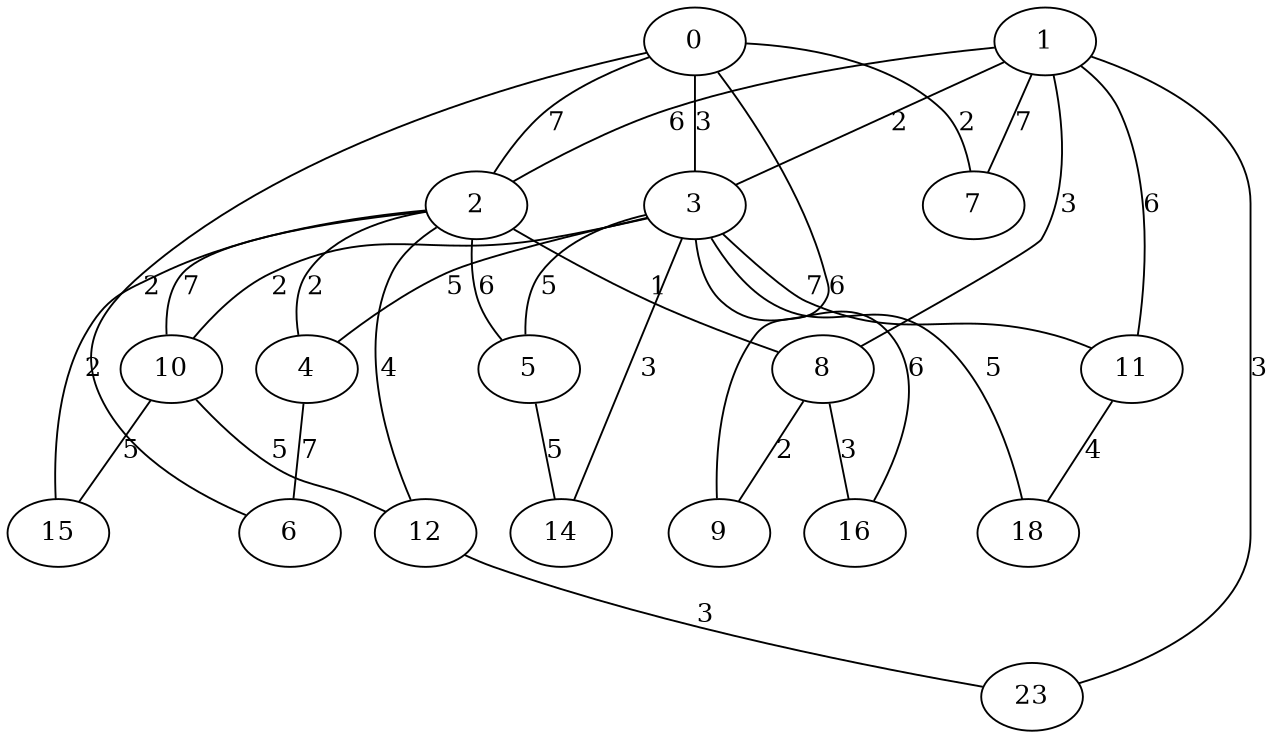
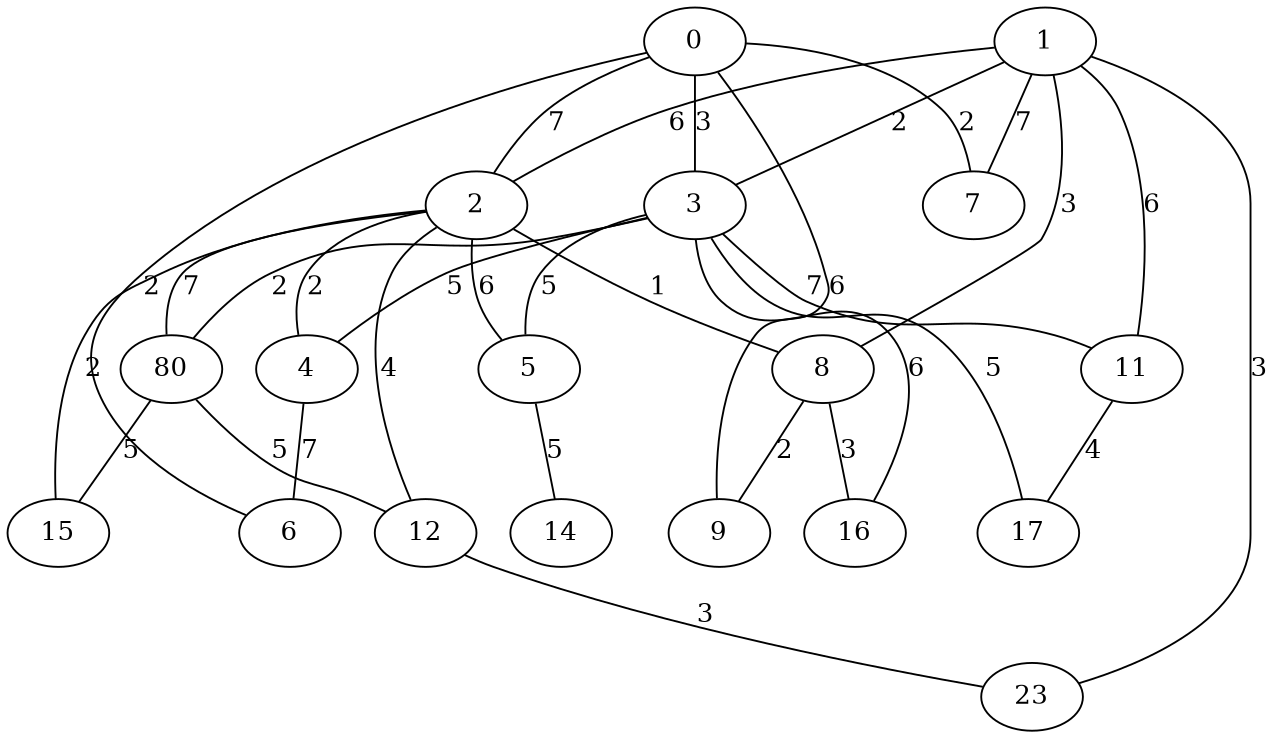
(171, 369) -> (171, 369)
(628, 369) -> none
(1028, 533) -> (1028, 533)
